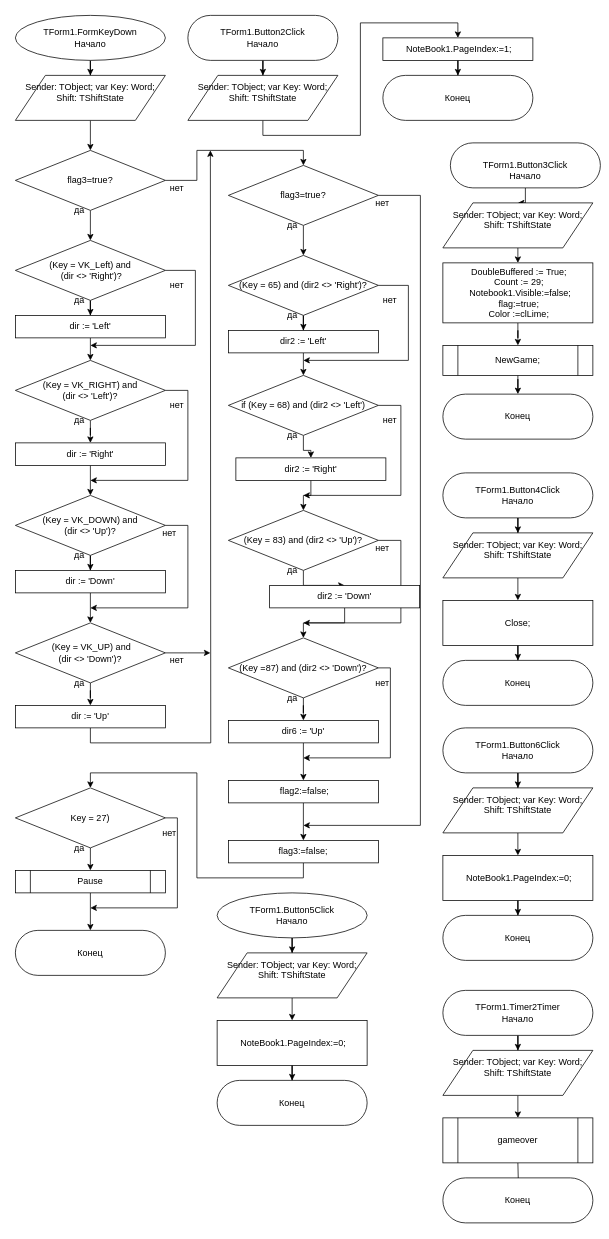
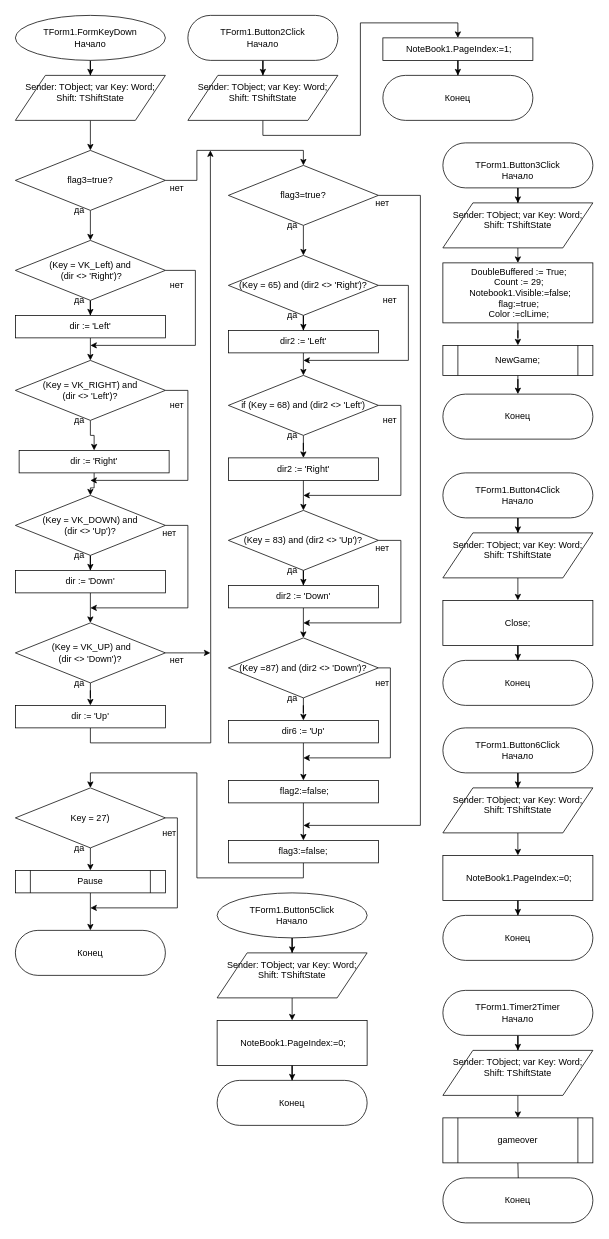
(525, 165) -> (518, 165)
(90, 454) -> (94, 462)
(311, 469) -> (303, 469)
(345, 597) -> (303, 597)
